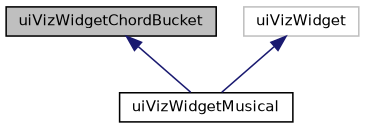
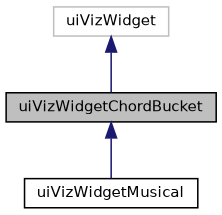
(248, 69) -> (111, 72)
